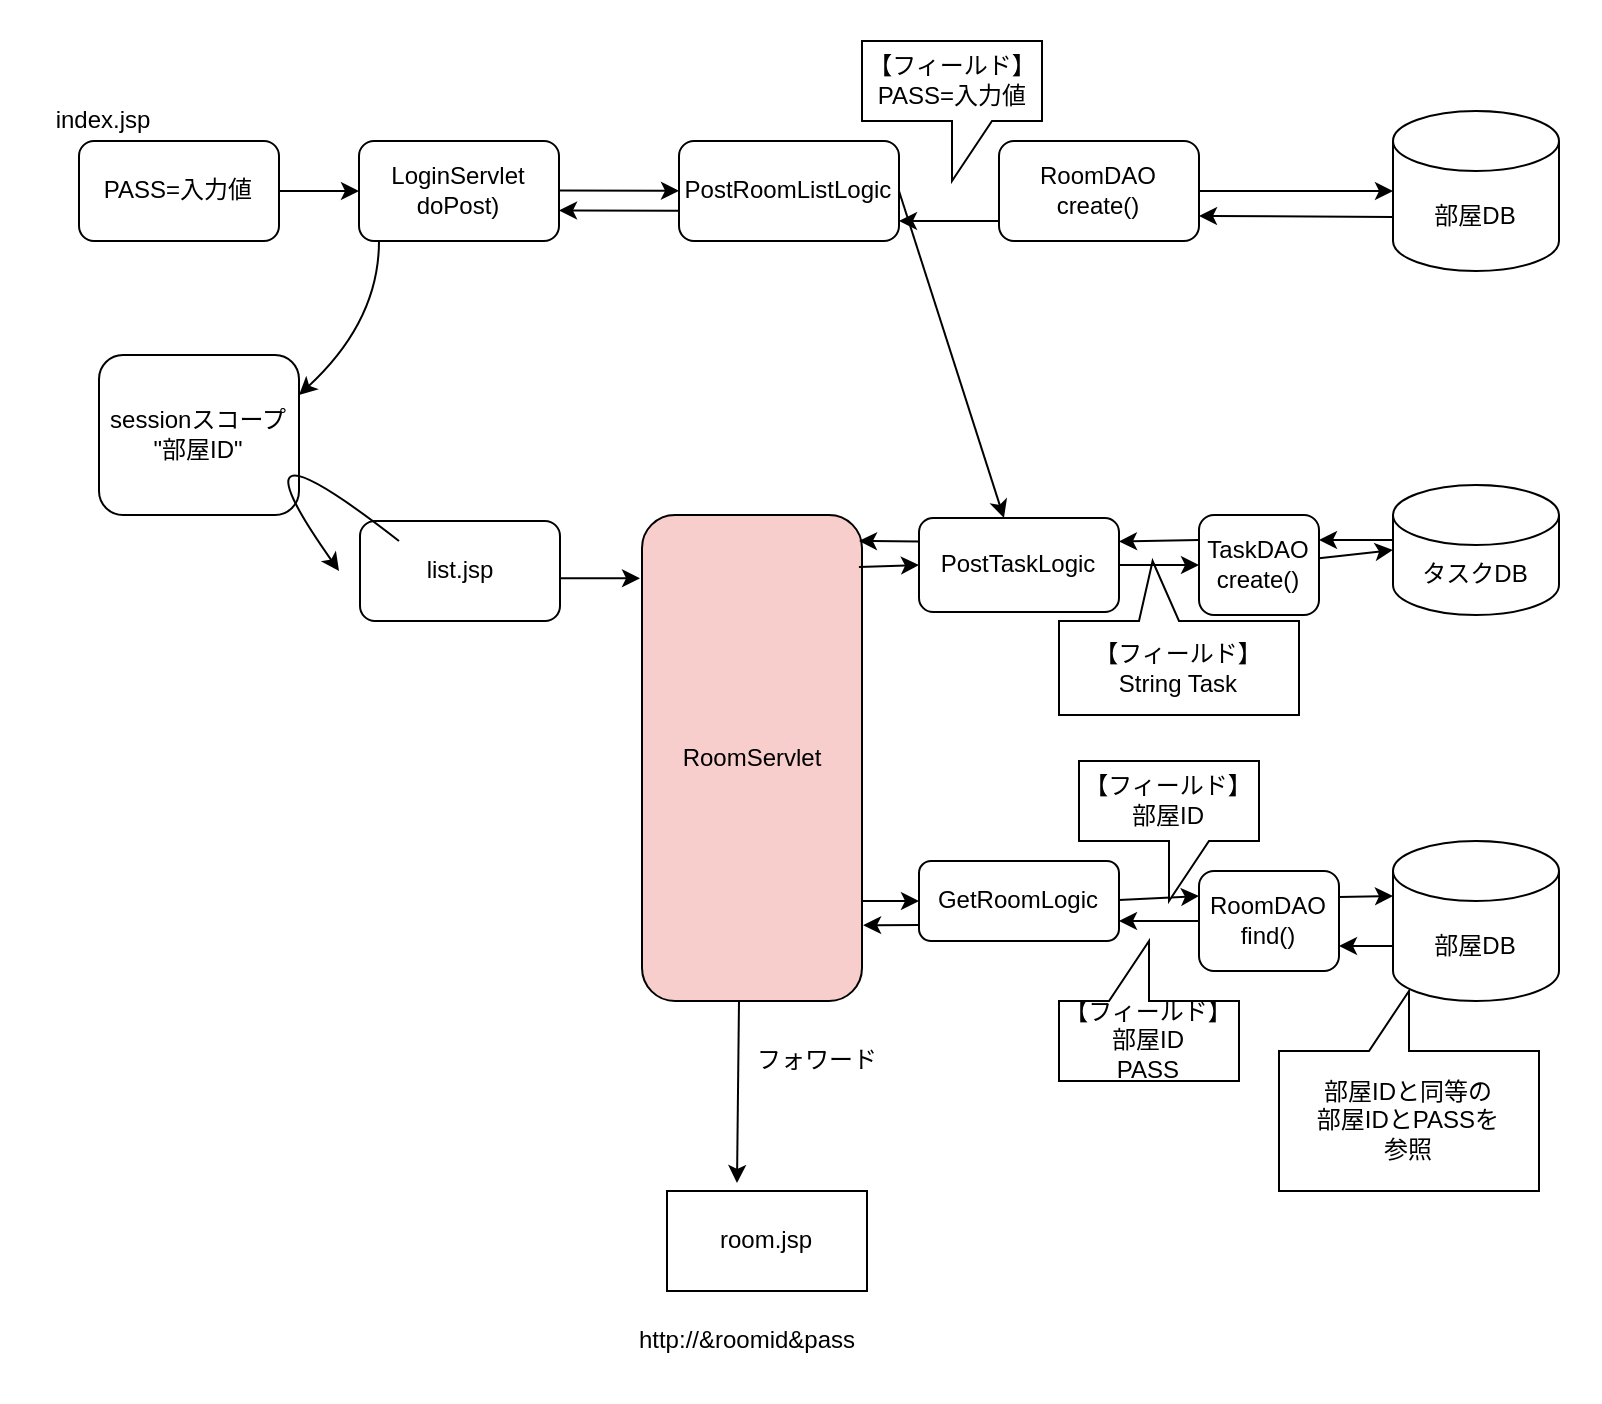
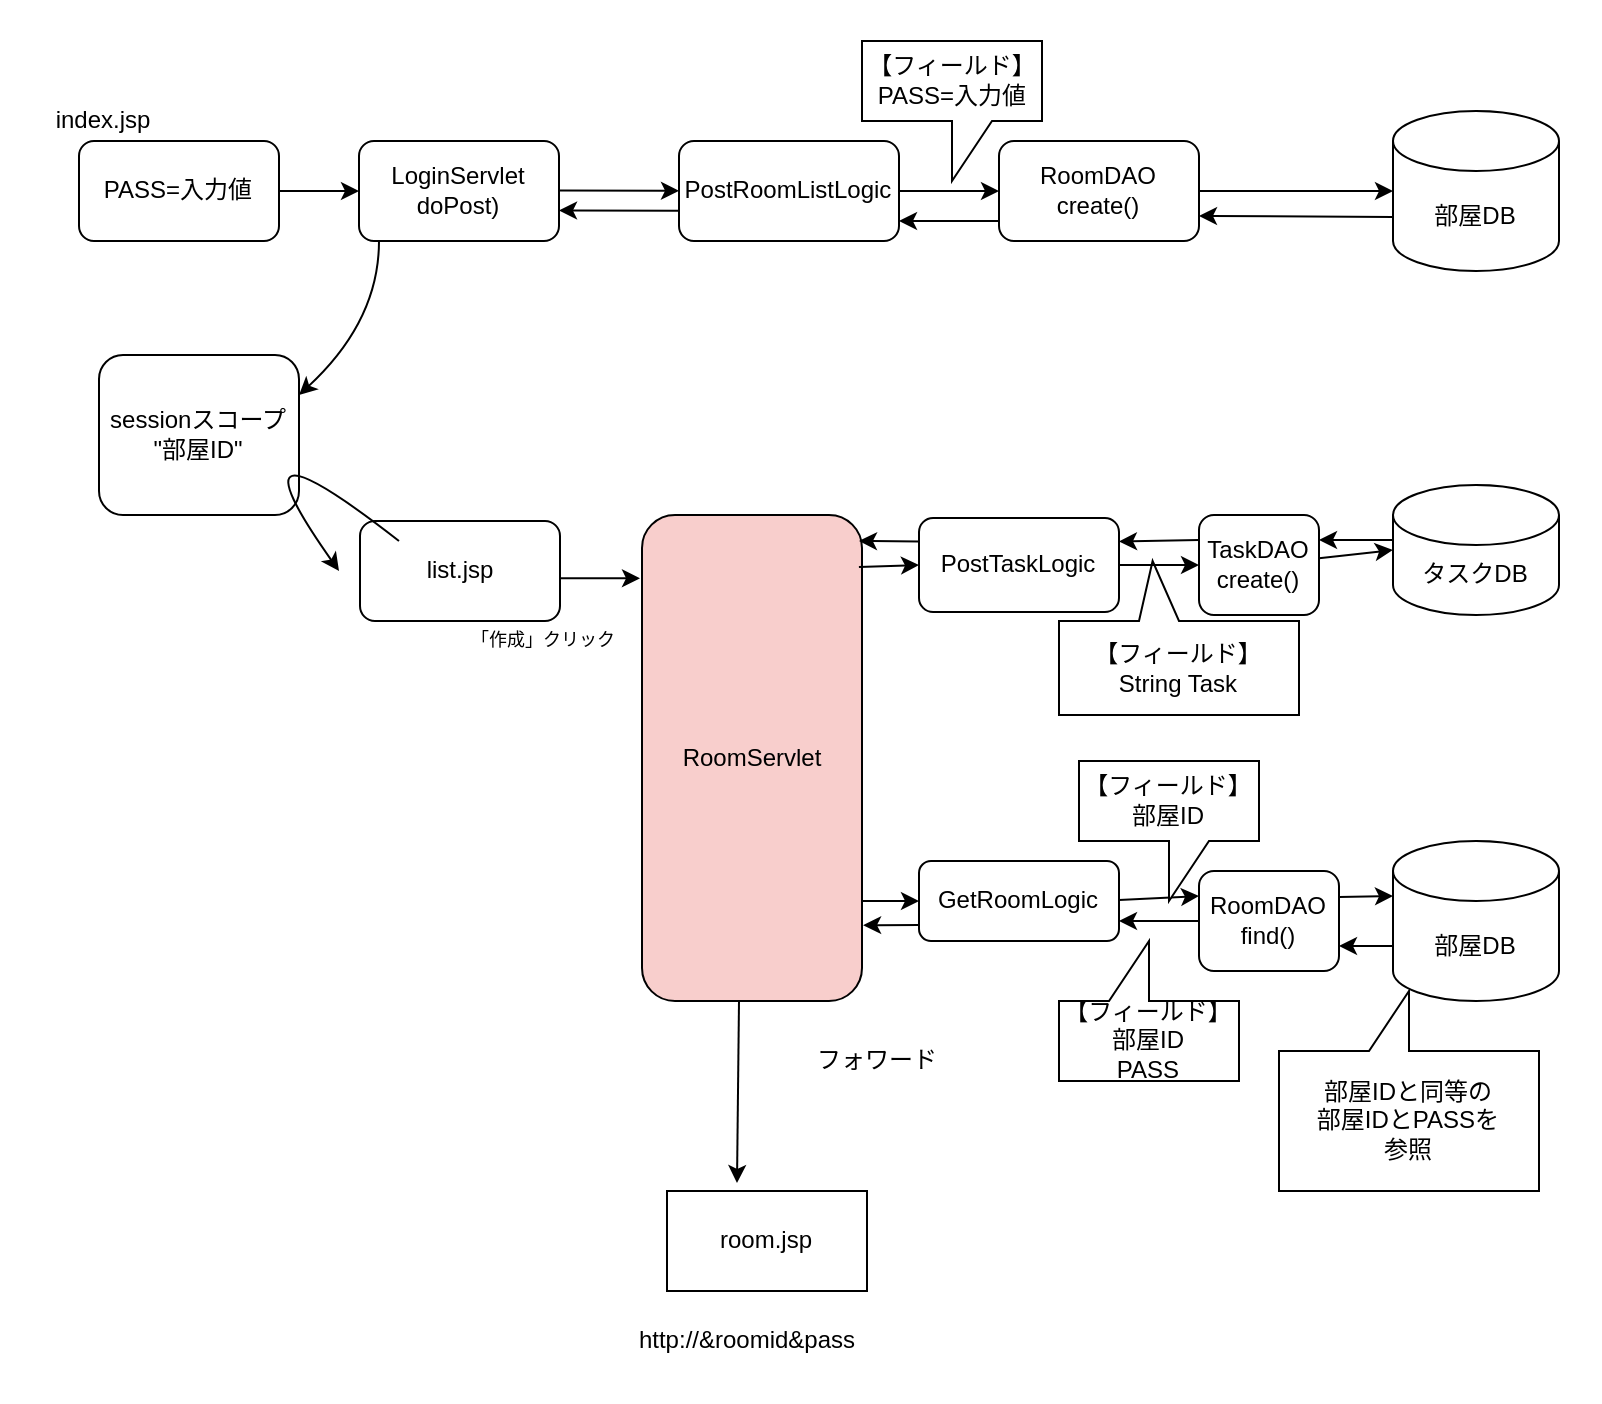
(955, 366) -> (942, 191)
none -> (542, 641)
(817, 1061) -> (877, 1061)
